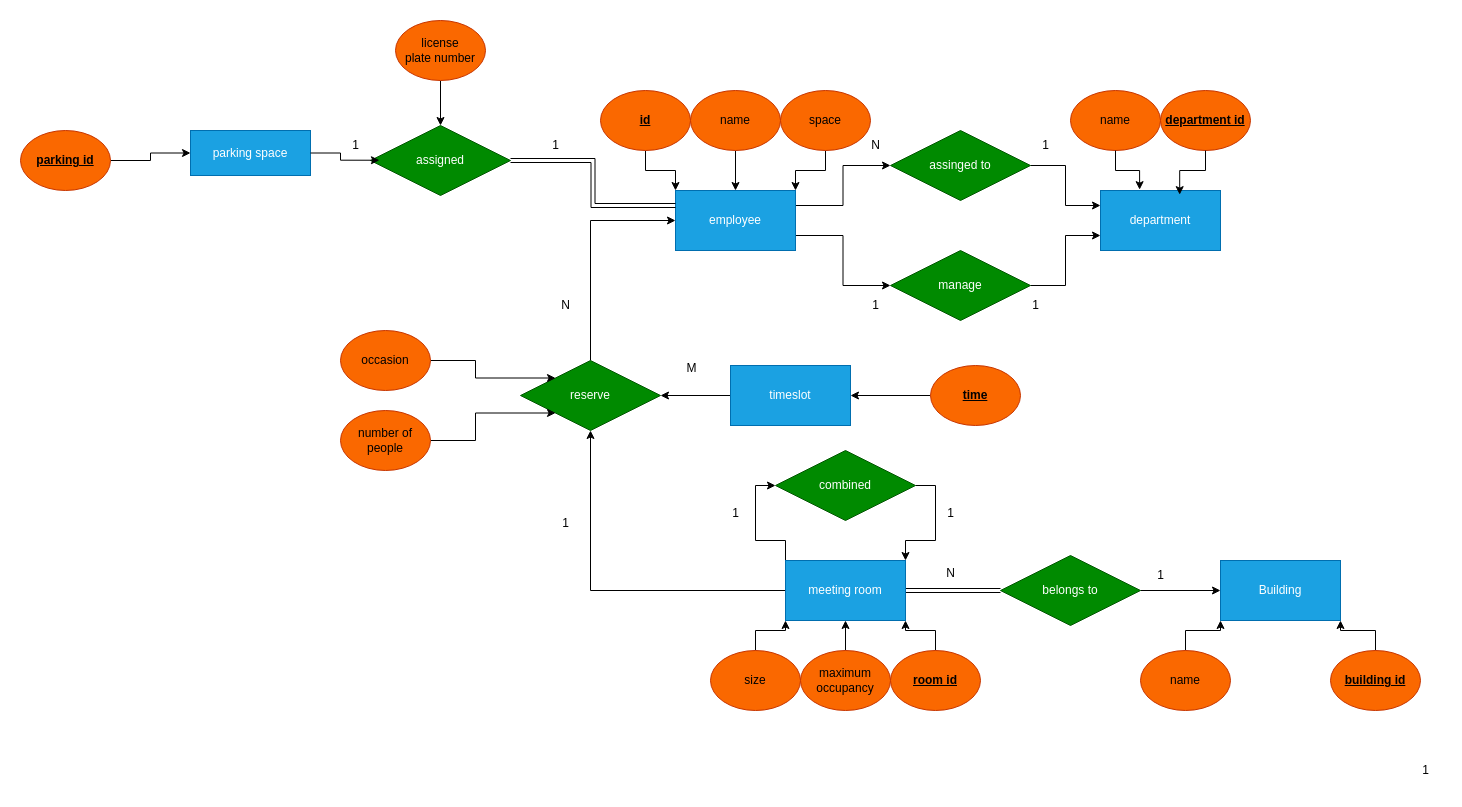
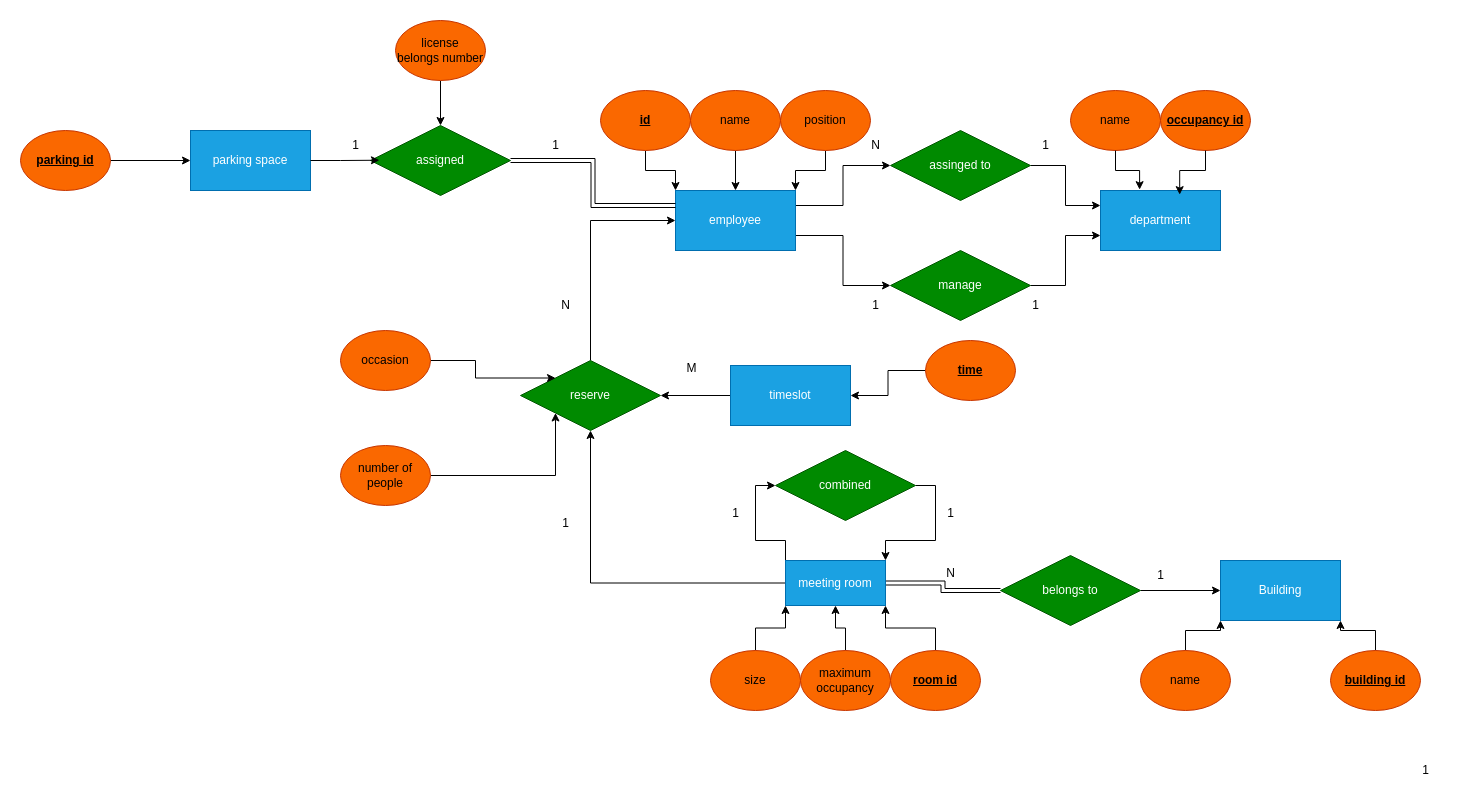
(441, 51) -> (441, 51)
(826, 121) -> (826, 121)
(1206, 121) -> (1206, 121)
(251, 153) -> (251, 161)
(976, 396) -> (971, 371)
(386, 441) -> (386, 476)
(846, 591) -> (836, 583)
